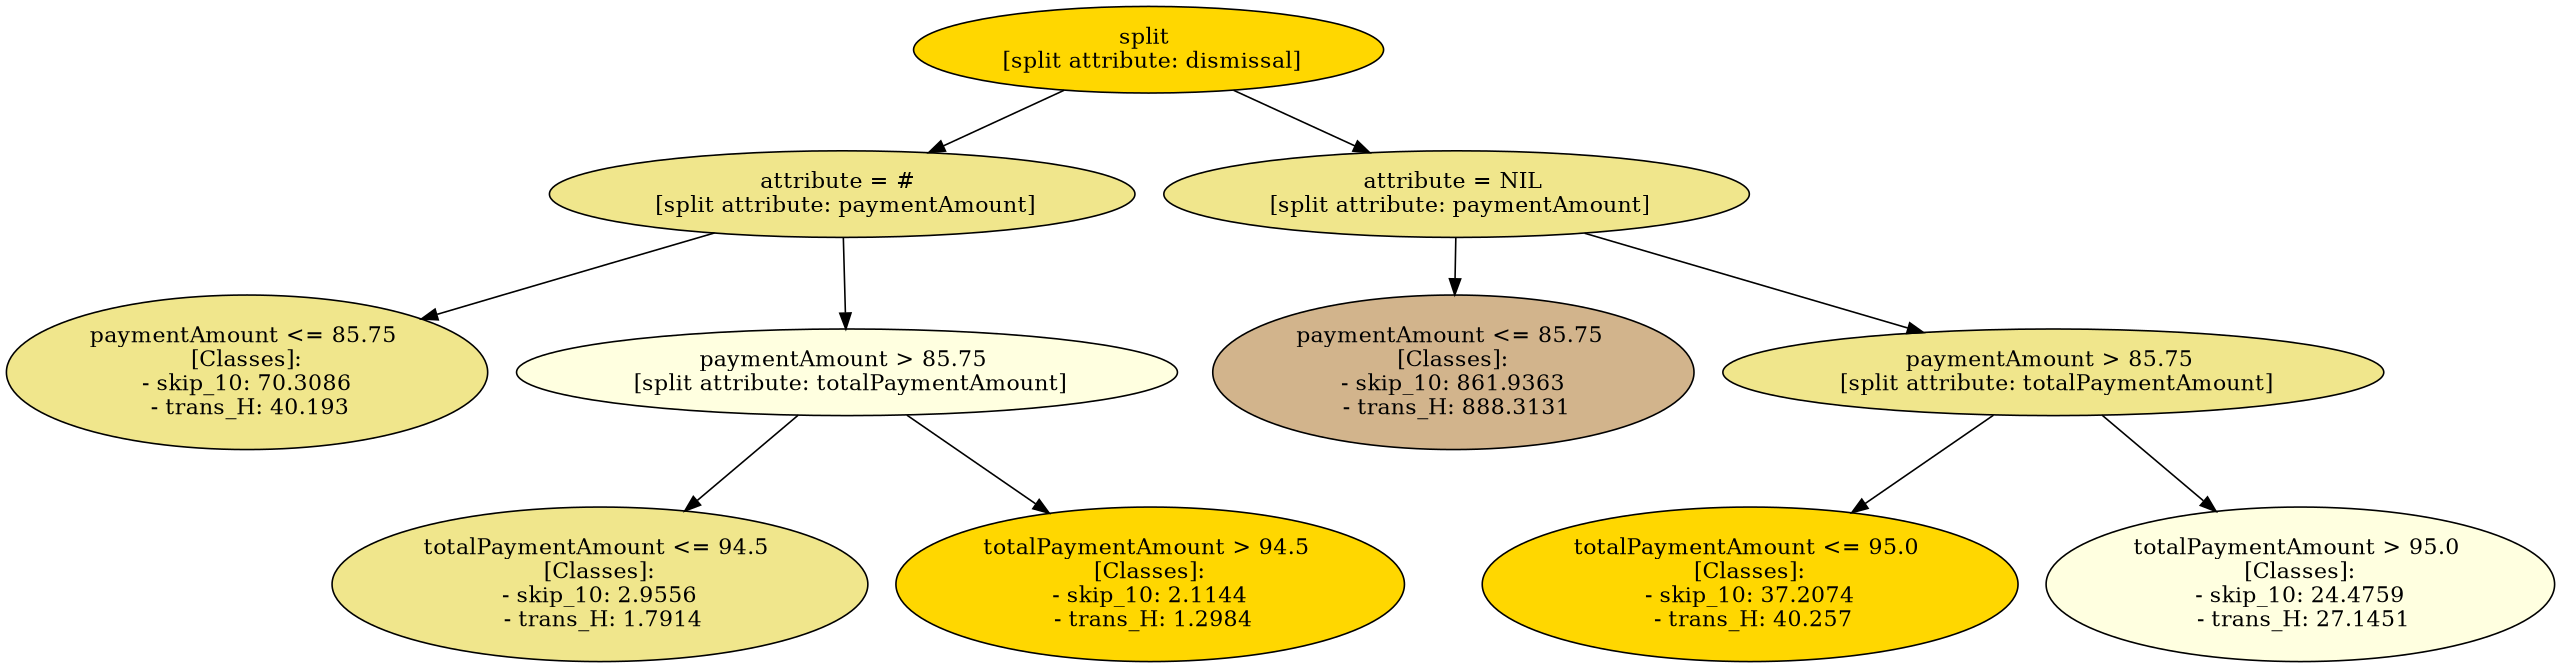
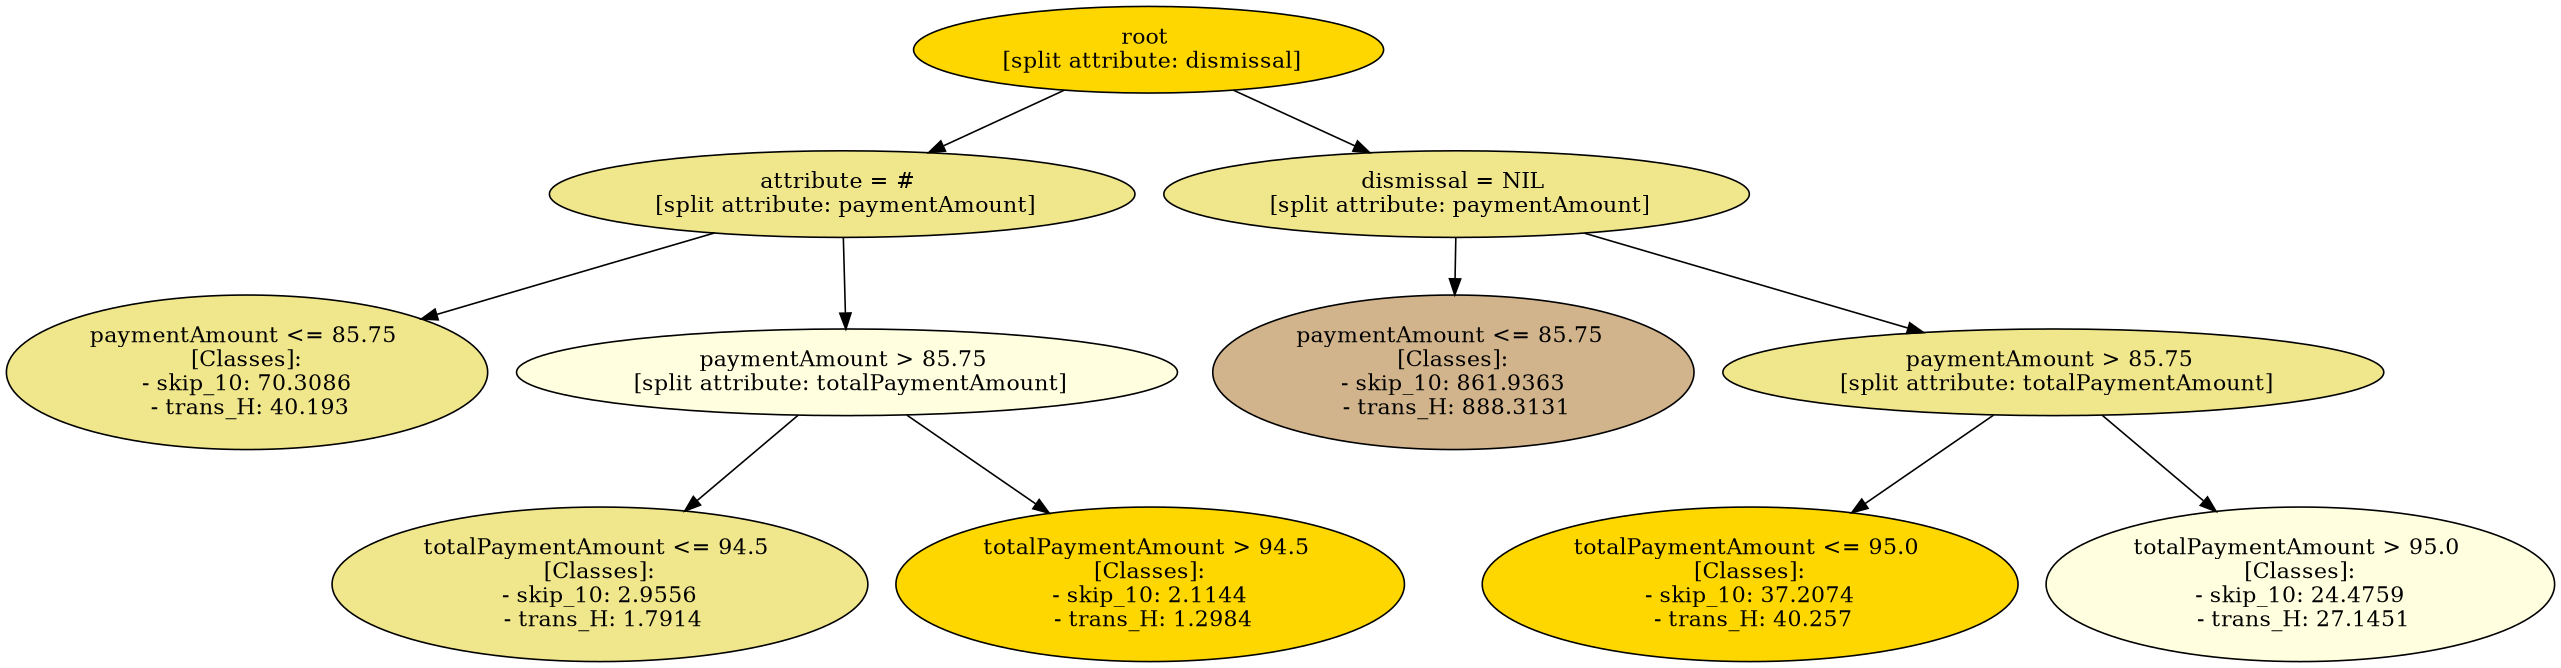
(1149, 50) -> (1149, 50)
(1457, 194) -> (1457, 194)
